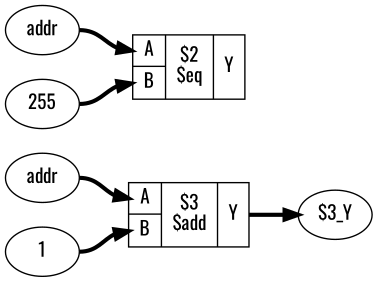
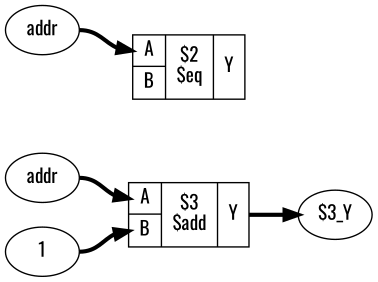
(42, 104) -> none
